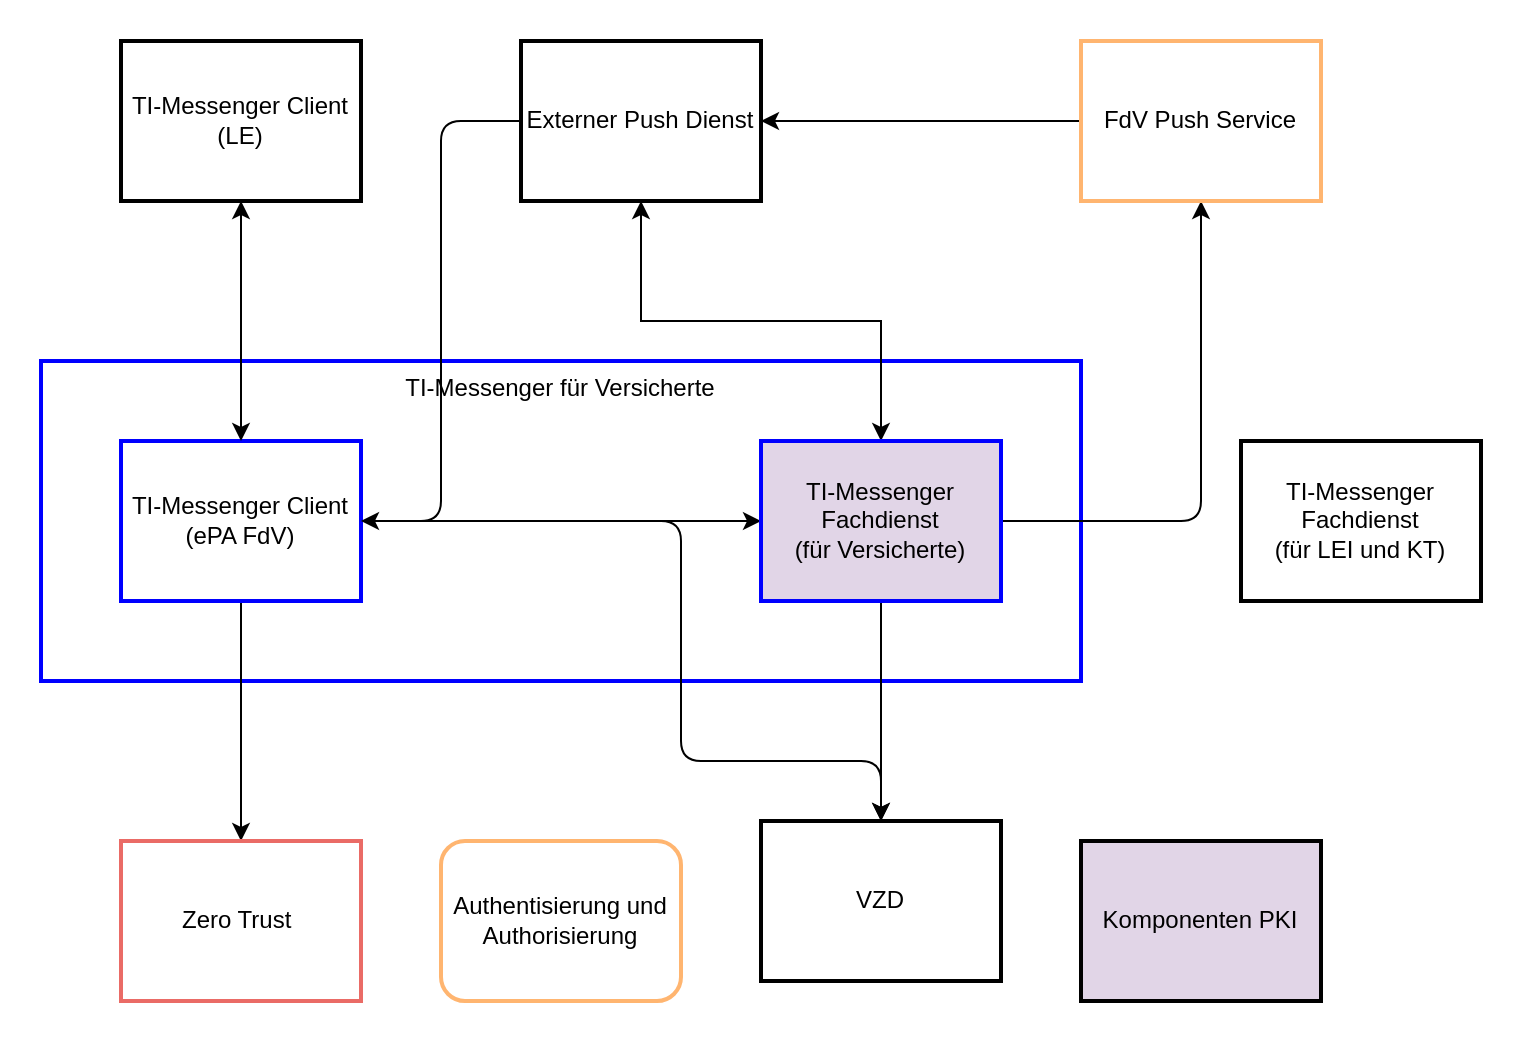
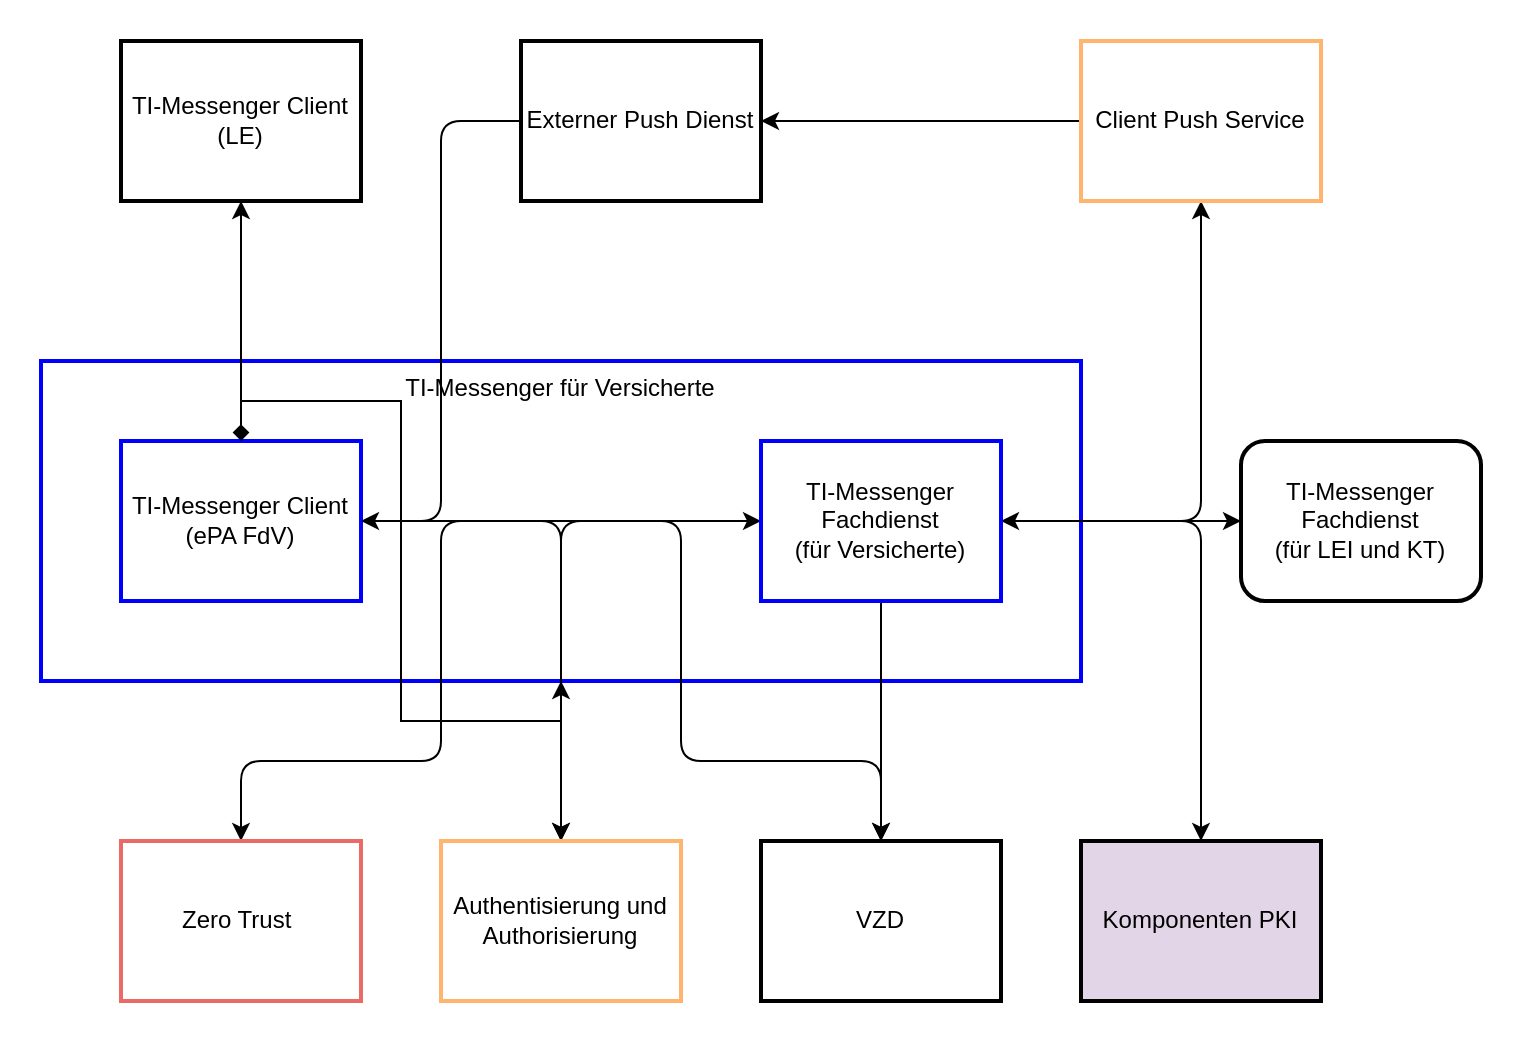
(1201, 121) -> (1201, 121)
(761, 321) -> (1211, 521)
(241, 398) -> (241, 398)
(881, 521) -> (881, 521)
(1361, 521) -> (1361, 521)
none -> (557, 527)
none -> (565, 527)
none -> (1201, 677)
(241, 685) -> (401, 701)
none -> (441, 734)
(881, 901) -> (881, 921)
(561, 921) -> (561, 921)
